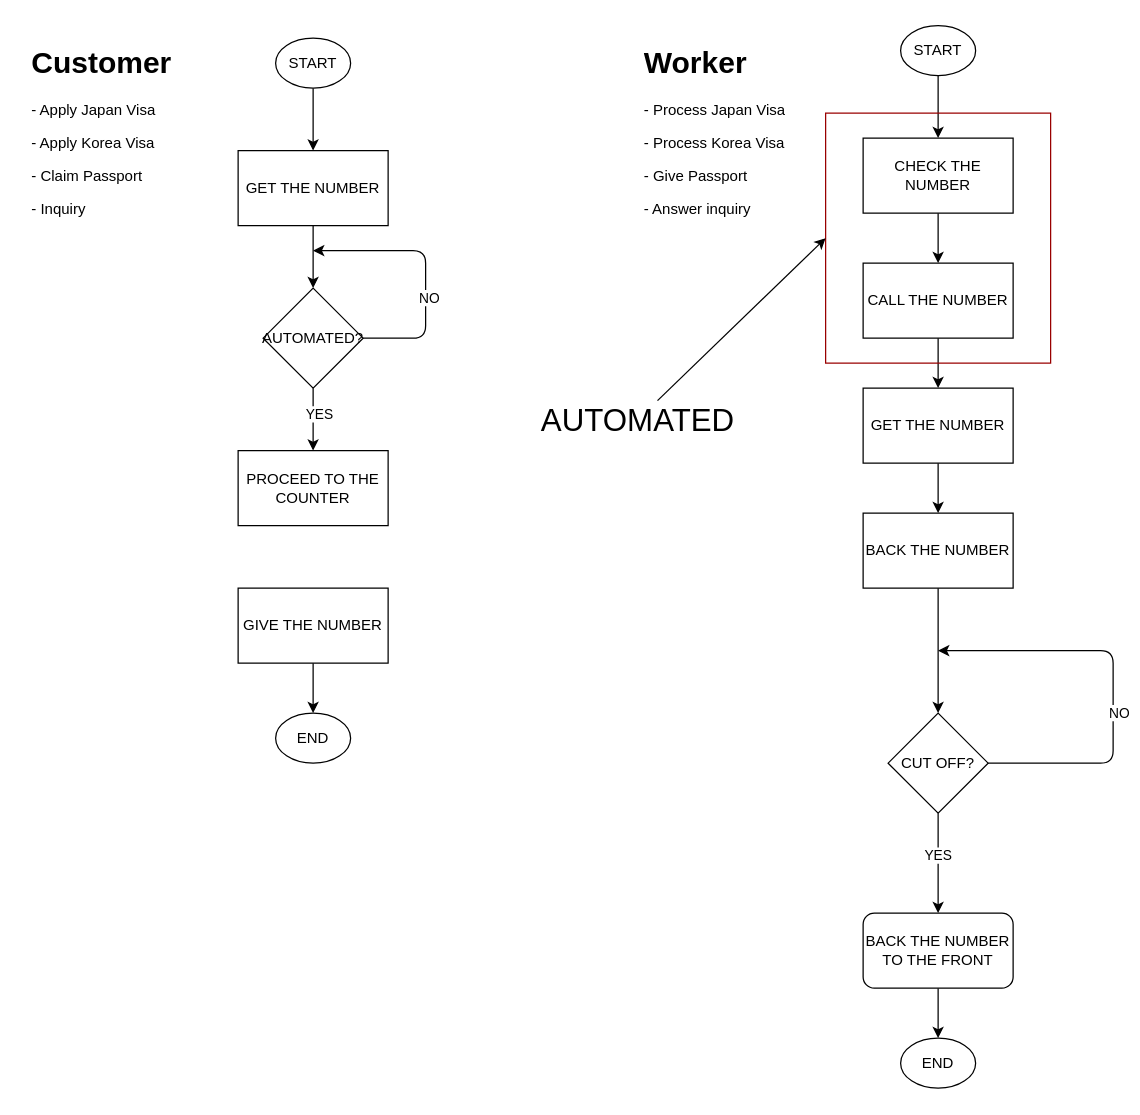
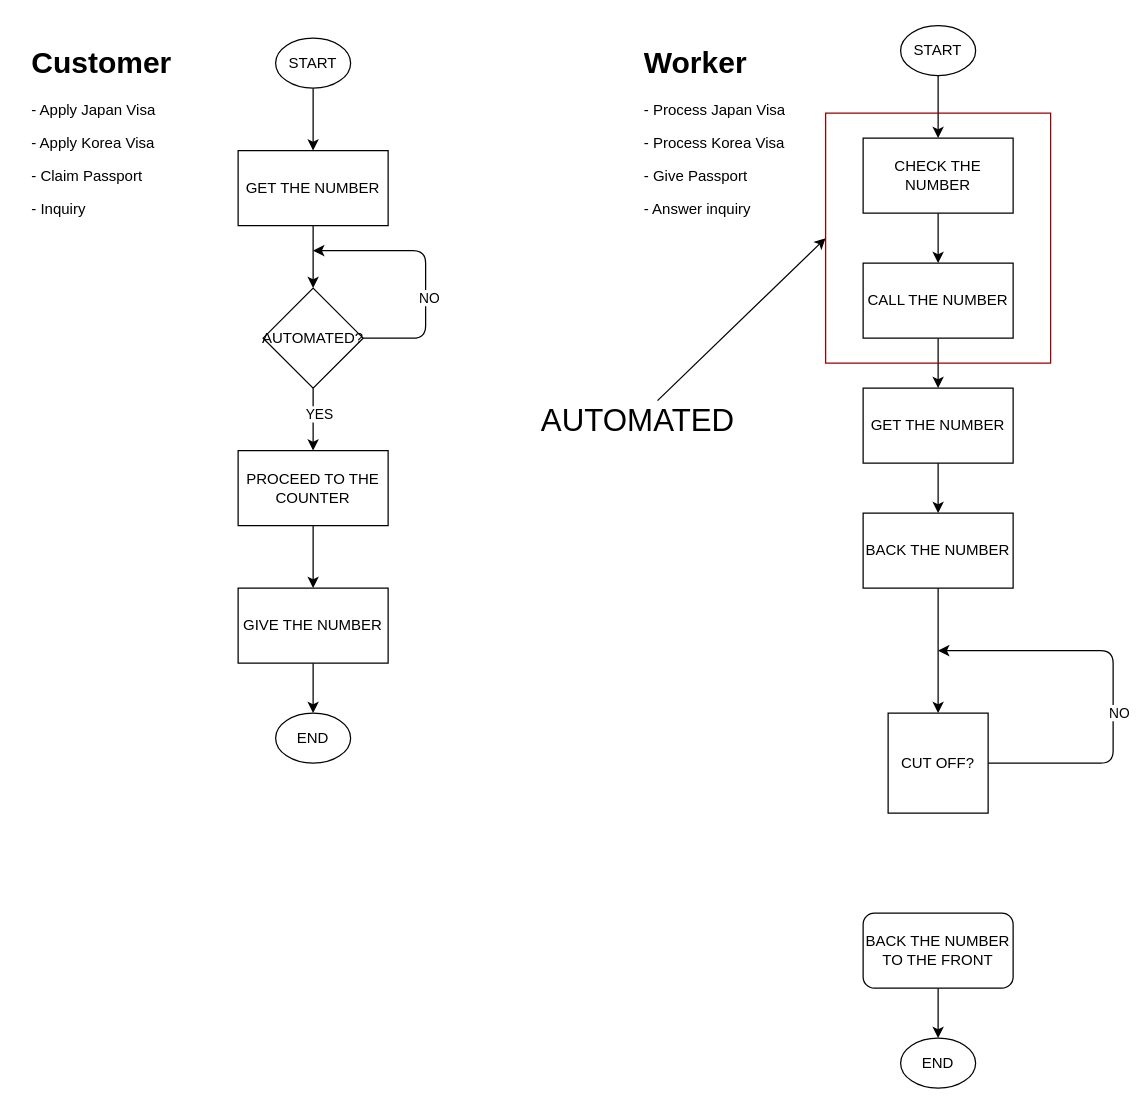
none -> (313, 553)
(938, 763) -> (938, 763)
(938, 859) -> none
